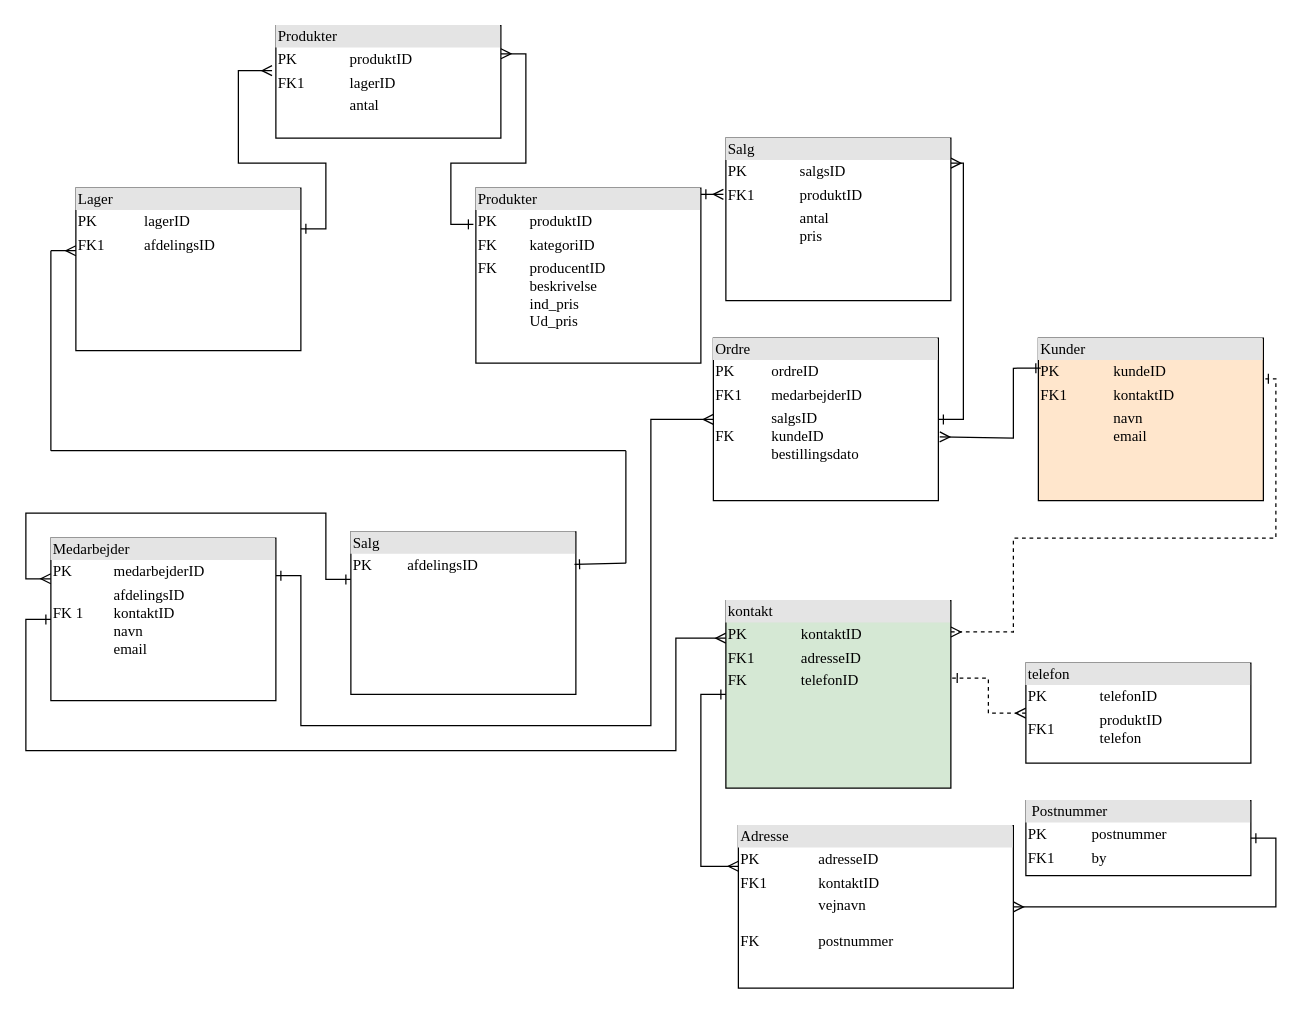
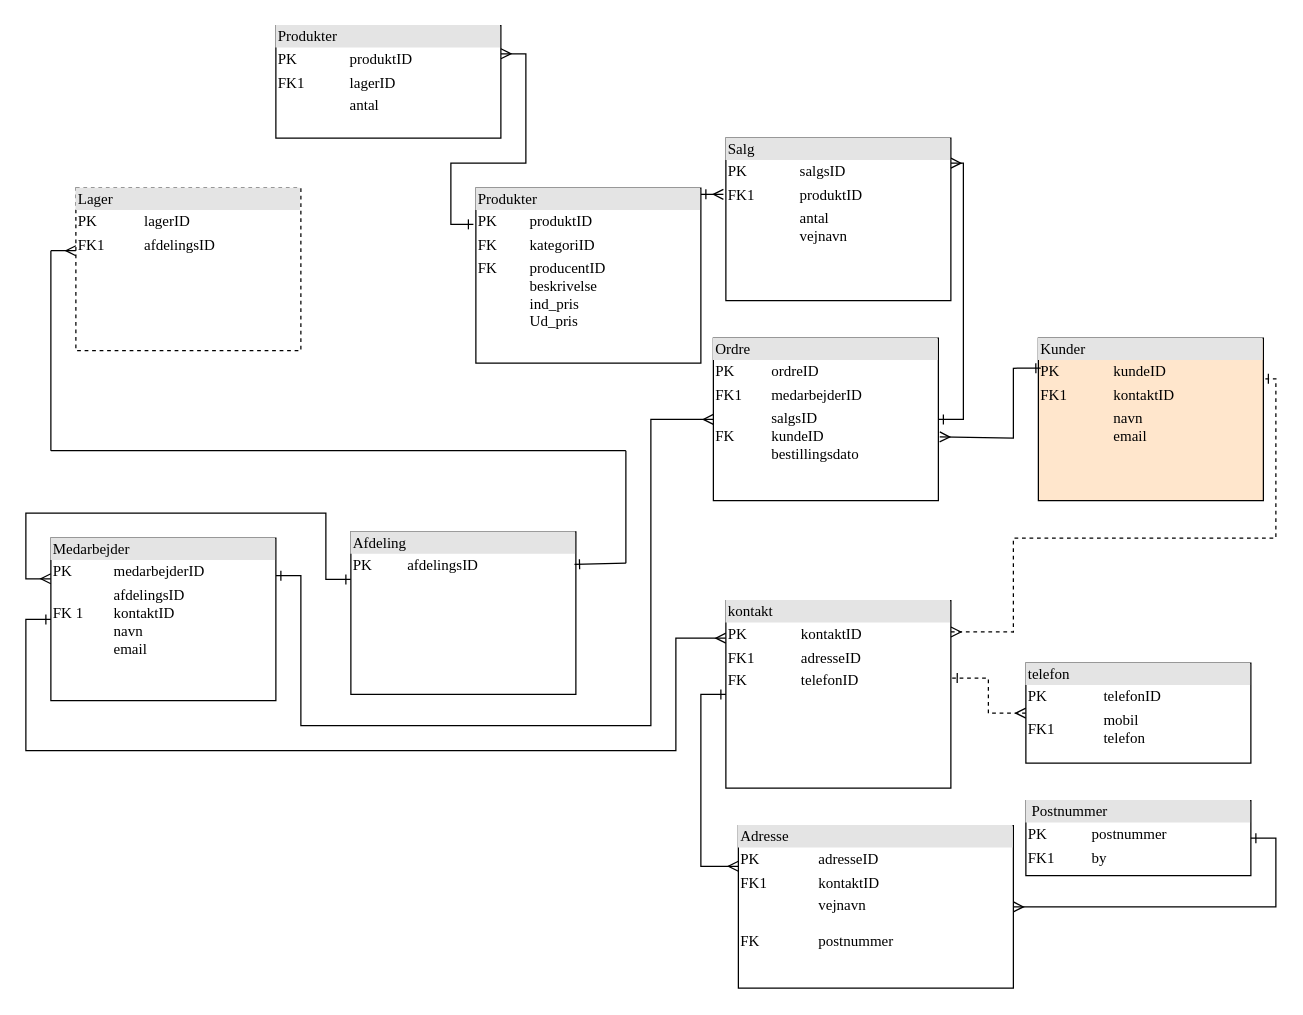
(264, 163) -> none
(776, 183) -> (776, 183)
(188, 269) -> (188, 269)
(401, 550) -> (401, 550)
(838, 694) -> (838, 694)
(1076, 699) -> (1070, 699)
